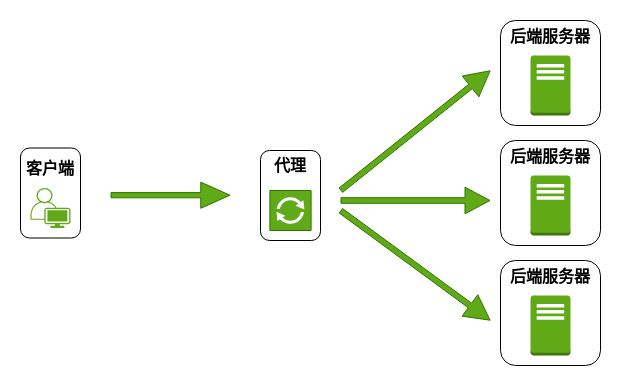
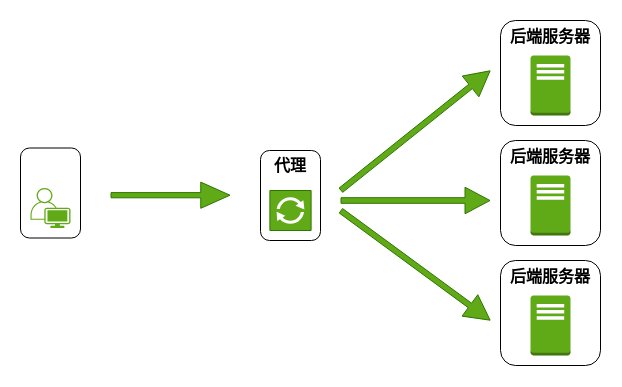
(51, 168) -> none
